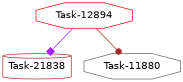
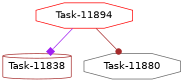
(84, 16) -> (84, 16)
(37, 66) -> (37, 66)
